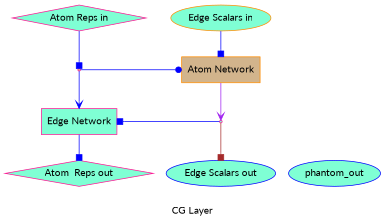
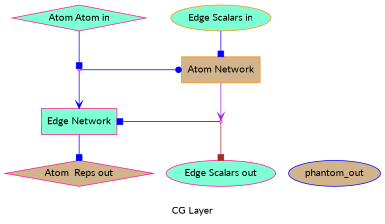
(79, 18) -> (79, 18)
(79, 173) -> (79, 173)
(221, 173) -> (221, 173)
(335, 173) -> (335, 173)
